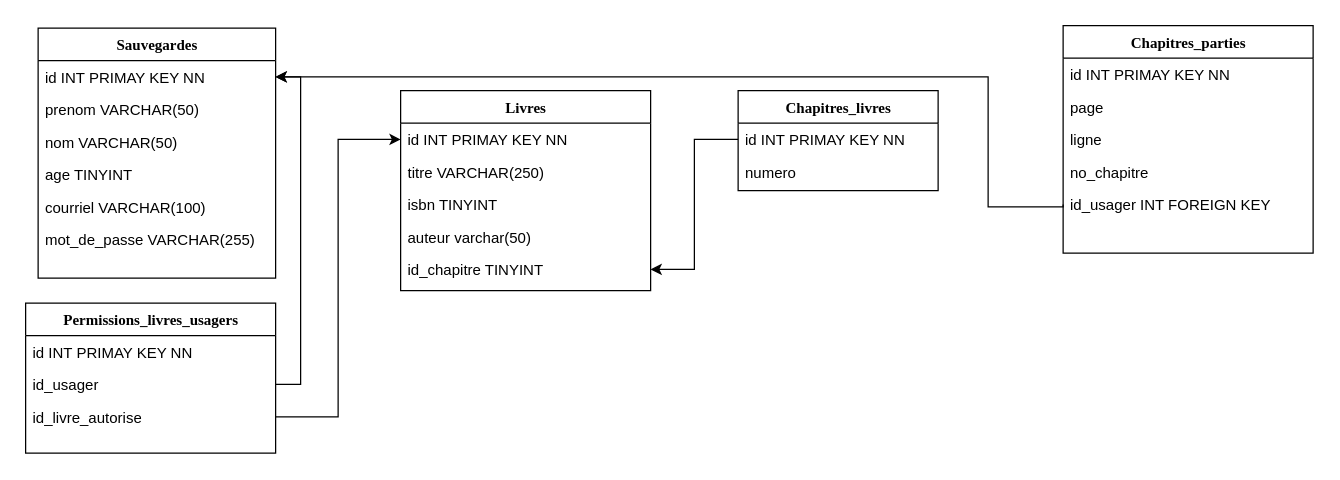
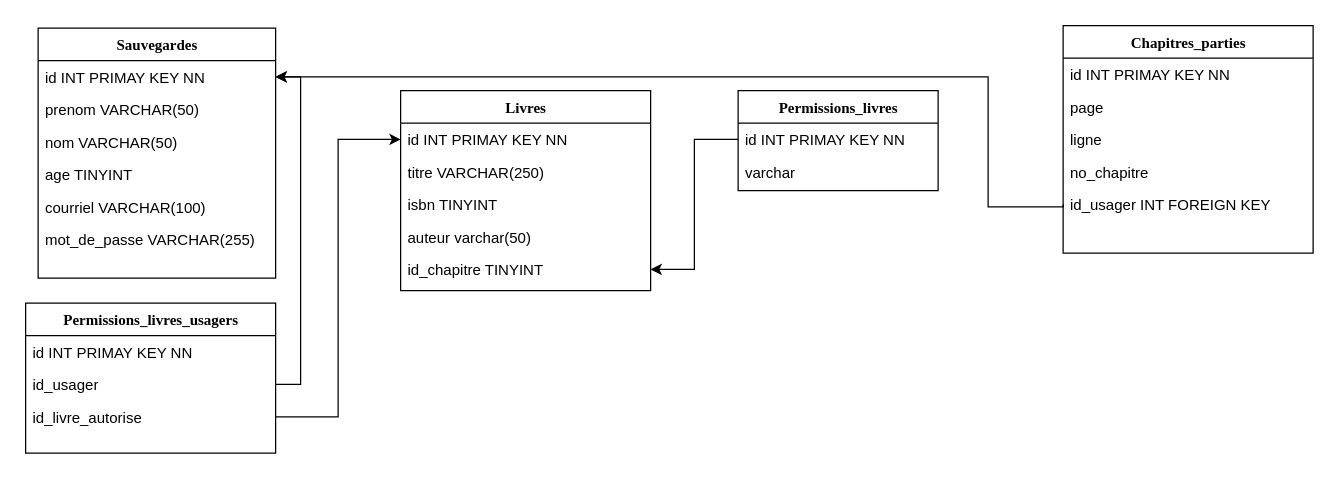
(839, 108) -> (839, 108)
(771, 173) -> (775, 173)
